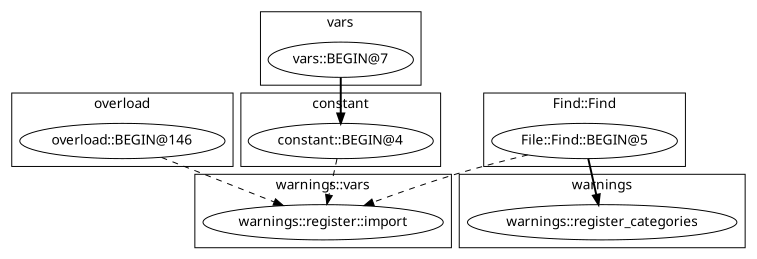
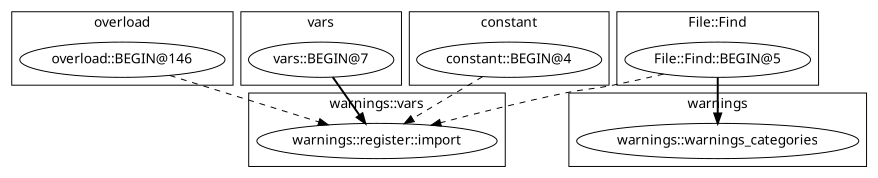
(341, 99) -> (348, 99)
(585, 104) -> (718, 23)
(602, 222) -> (718, 141)
